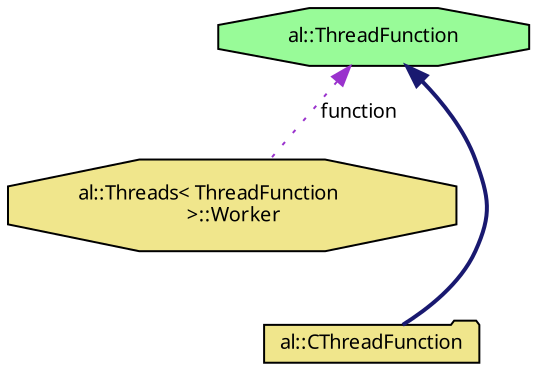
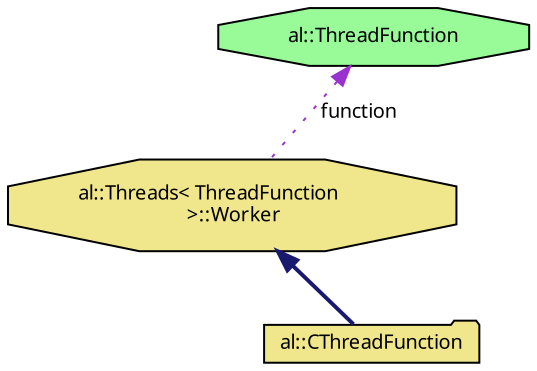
(487, 210) -> (323, 295)
